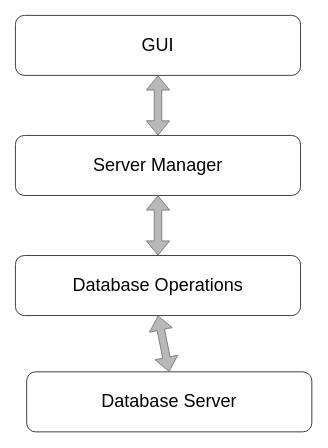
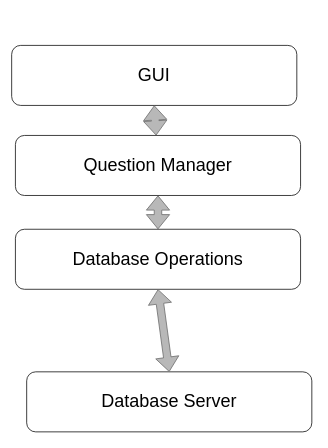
(158, 45) -> (154, 75)
(158, 165) -> (158, 165)
(158, 285) -> (158, 259)
